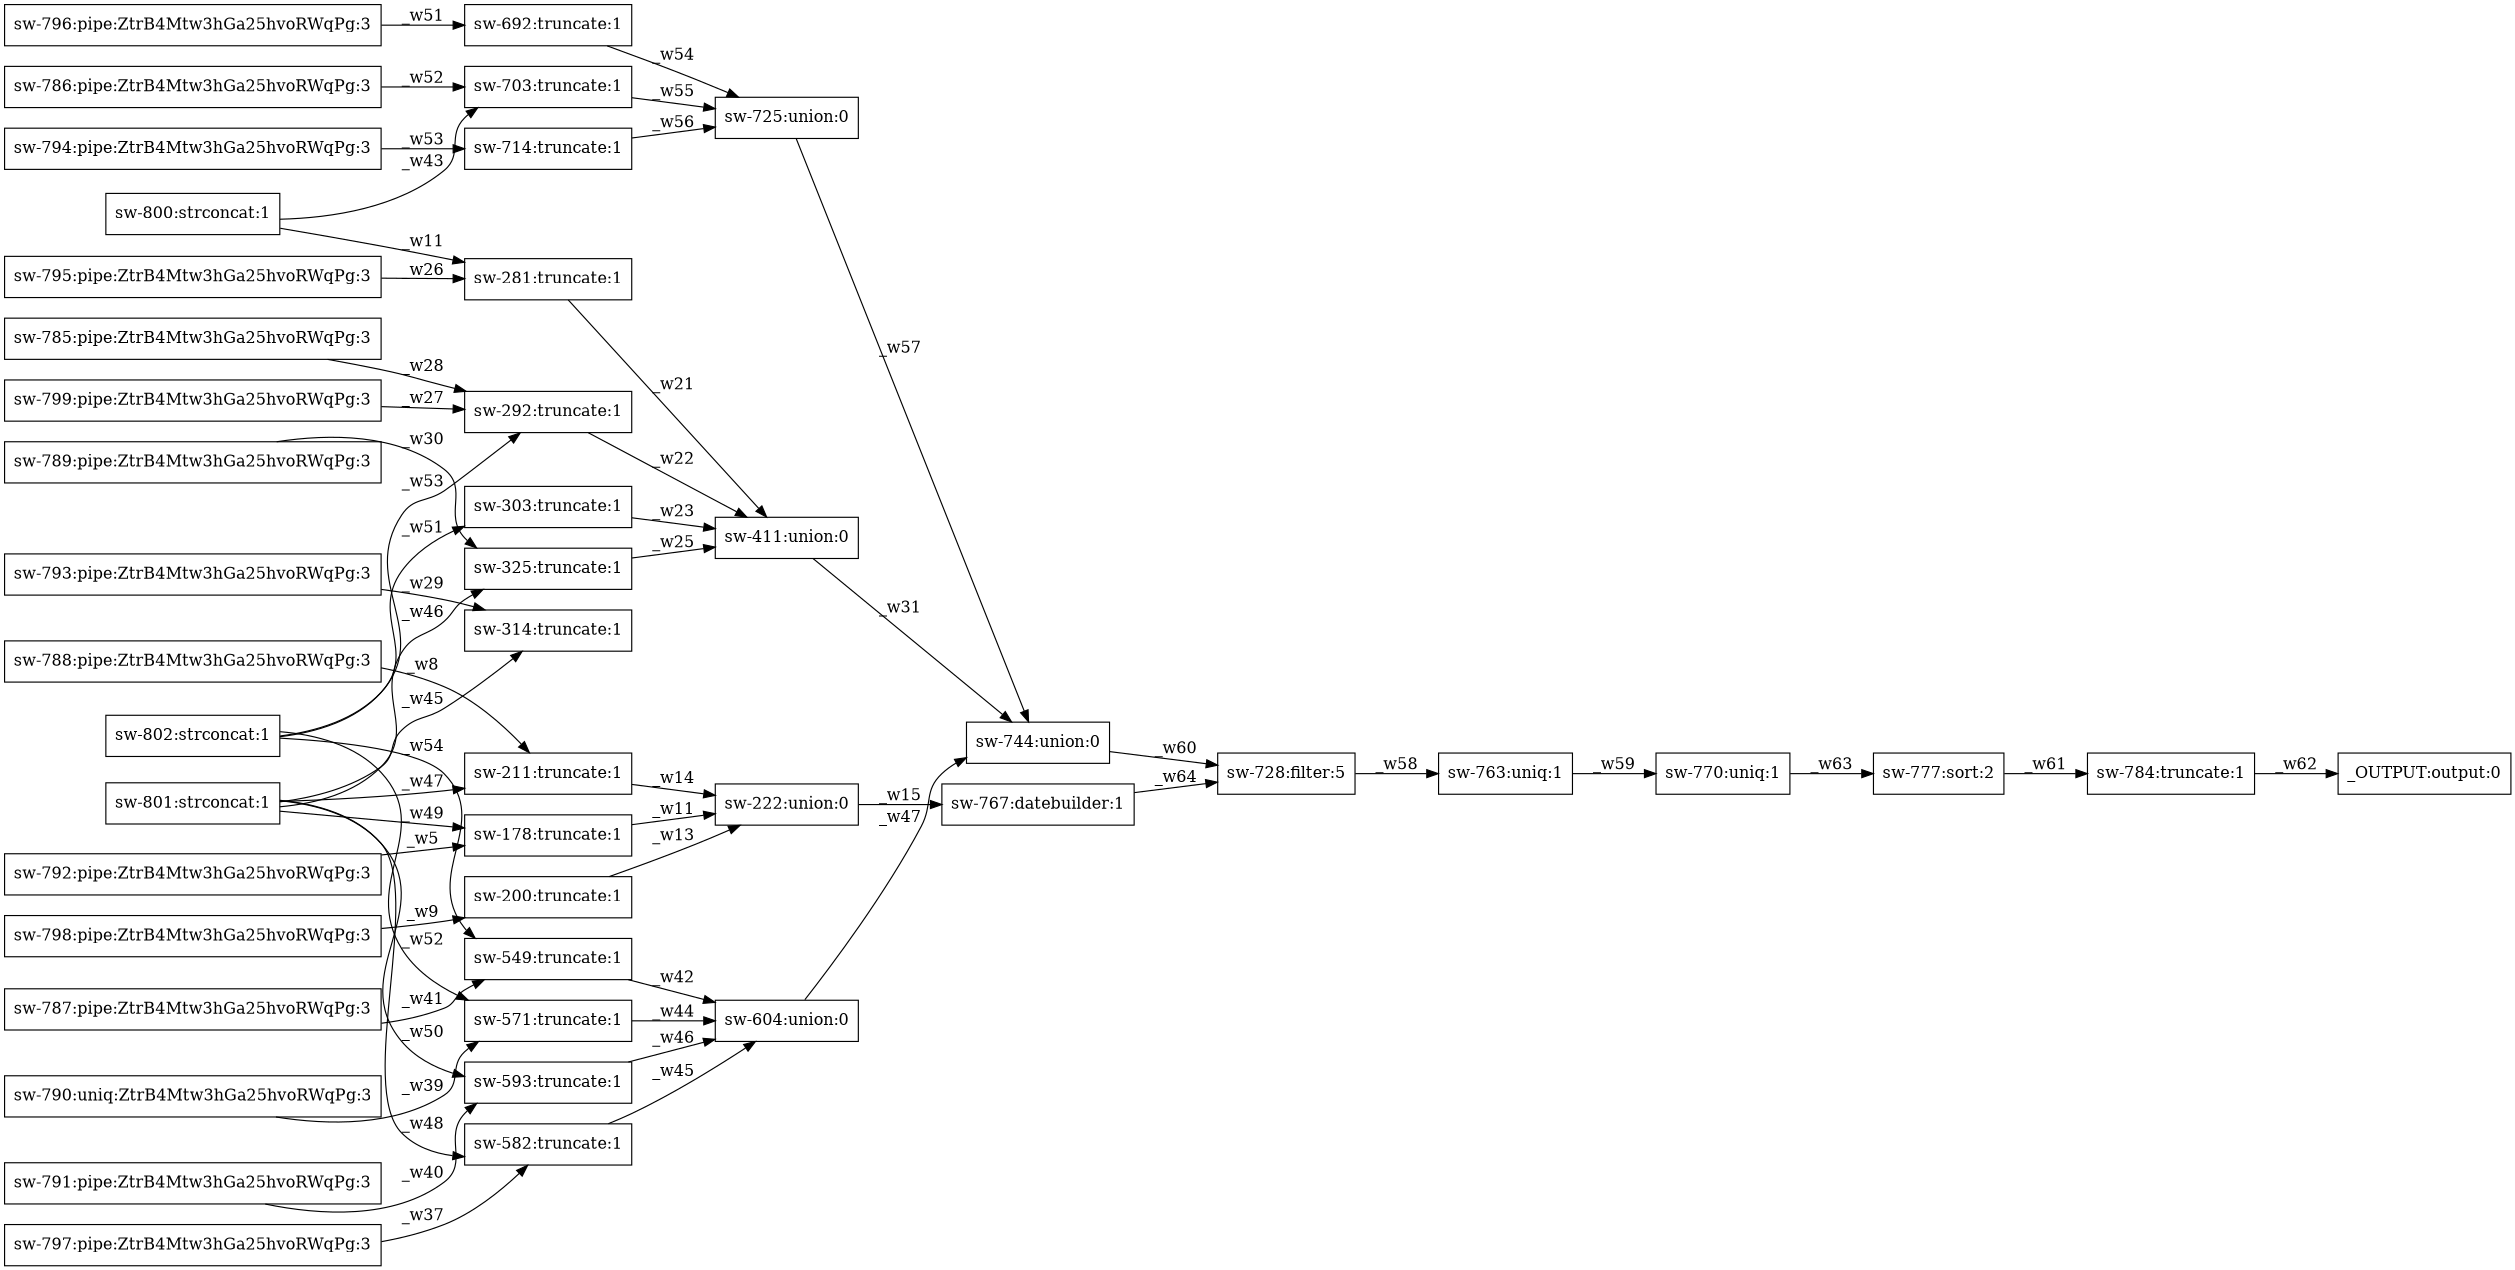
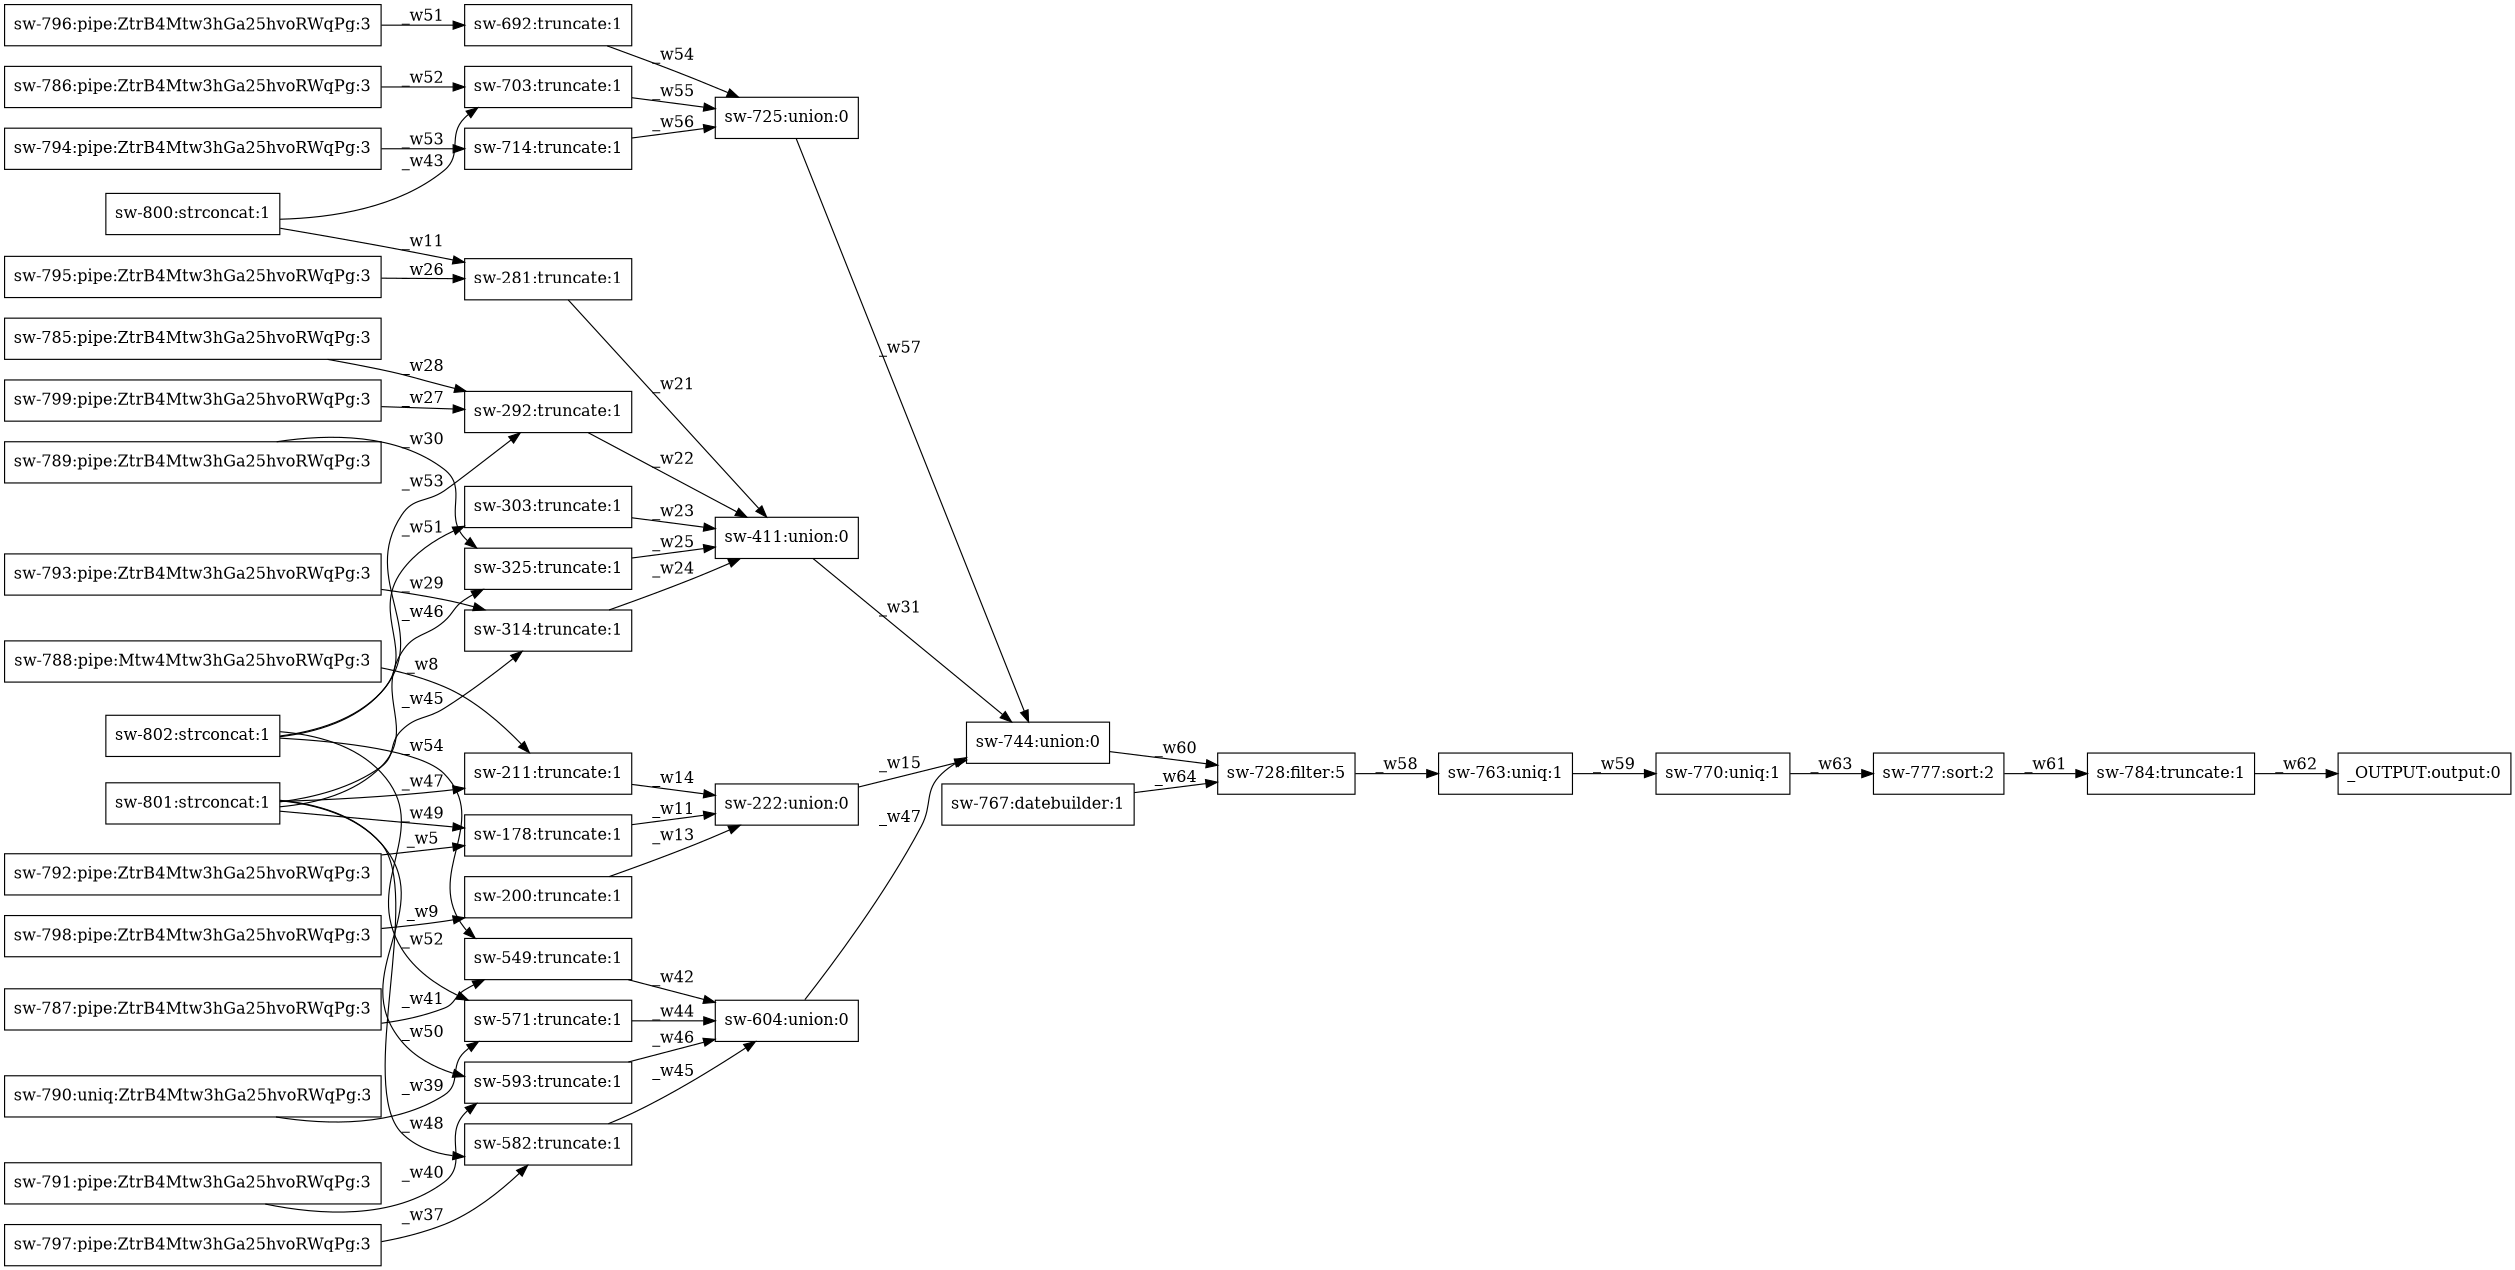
none -> (670, 588)
(193, 661) -> (193, 661)
(894, 805) -> (907, 775)
